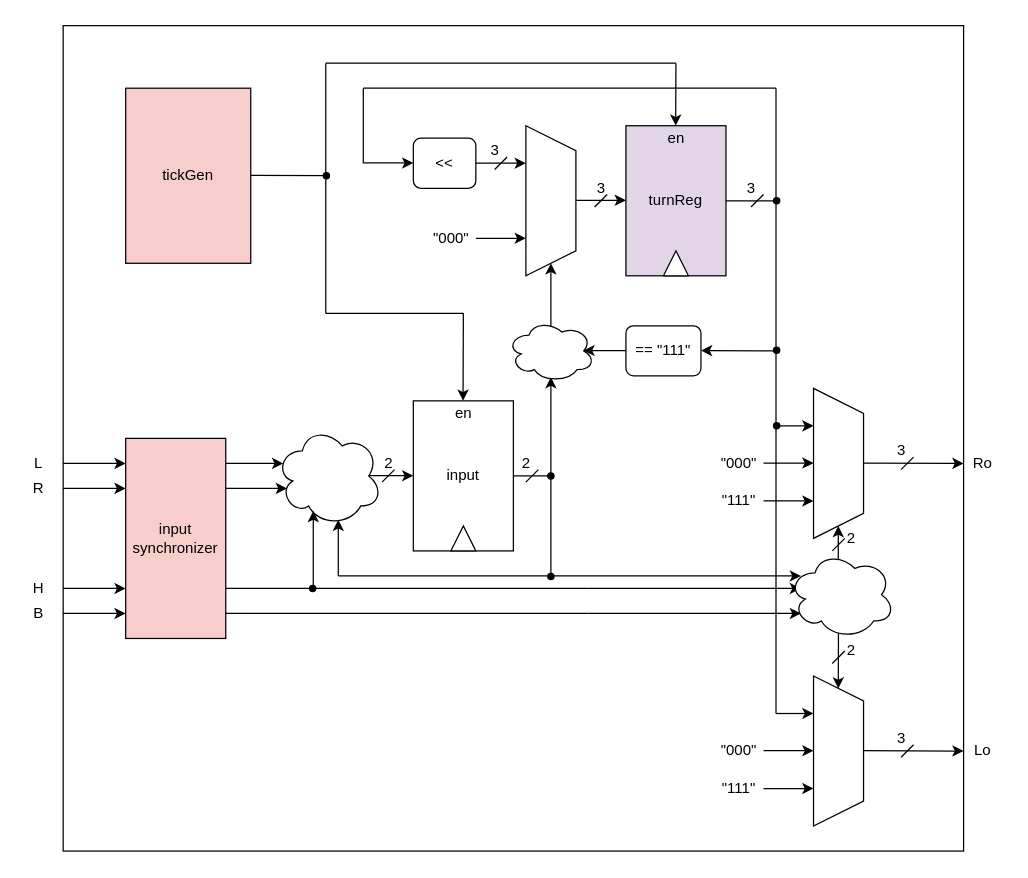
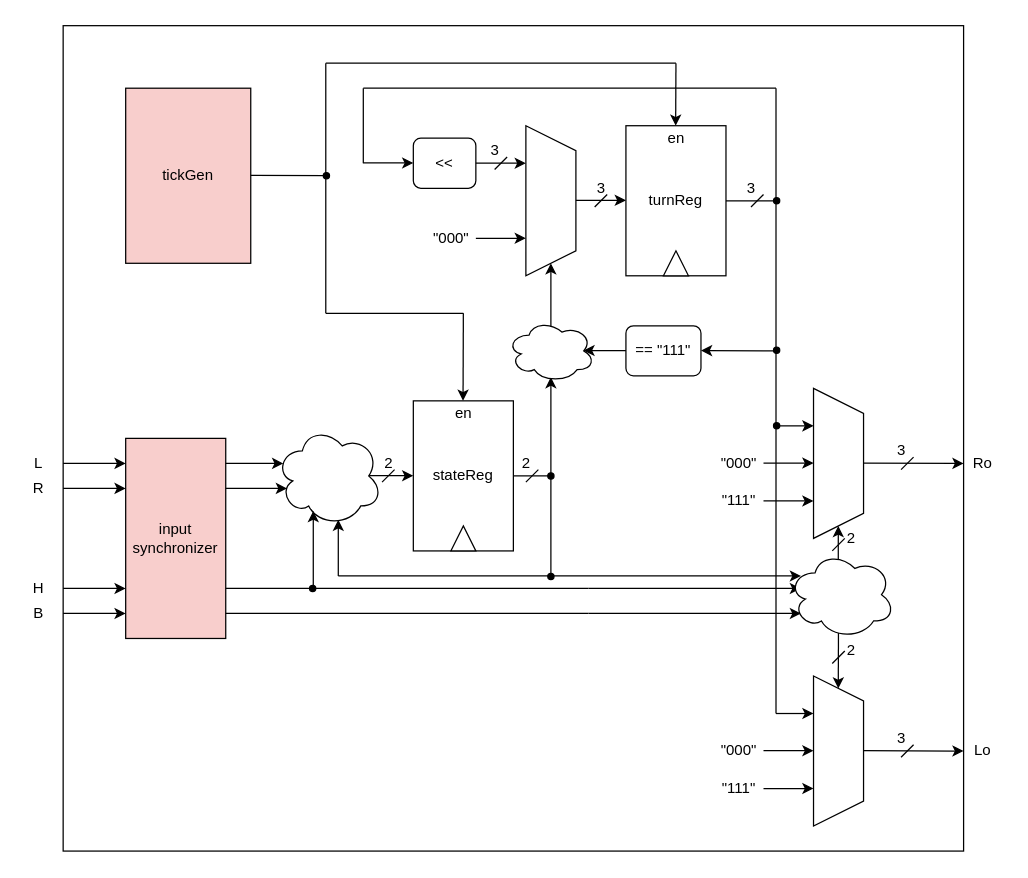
(676, 201) -> (676, 201)
(463, 476) -> (463, 476)
